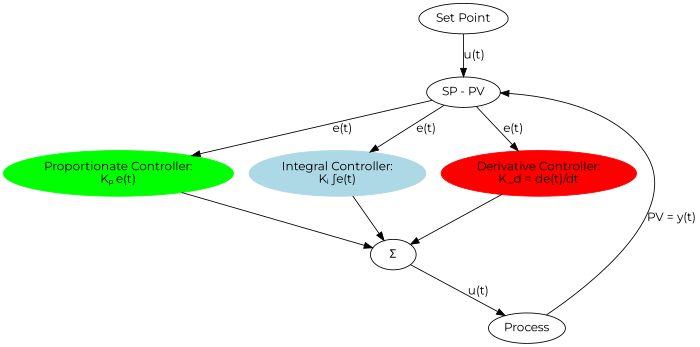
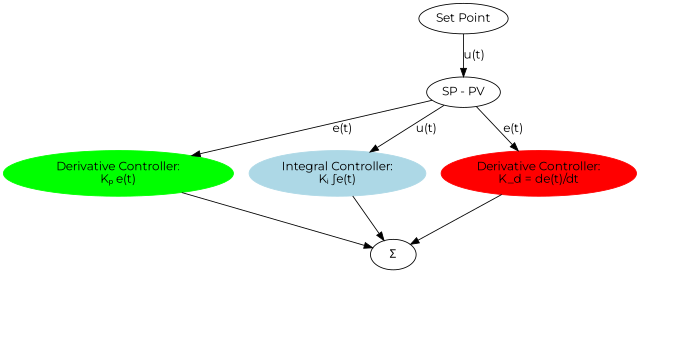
(426, 129) -> (426, 129)
(118, 173) -> (118, 173)
(527, 328) -> none
